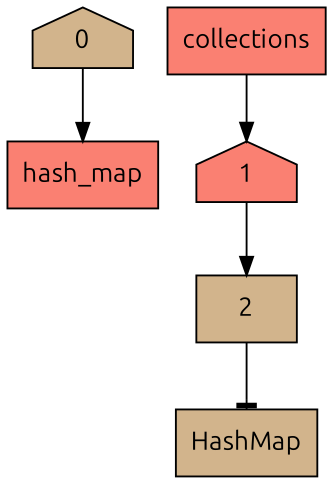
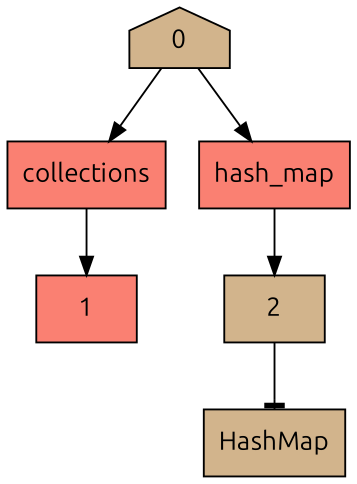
none -> (141, 97)
(247, 175) -> (87, 309)
(247, 229) -> (275, 233)
